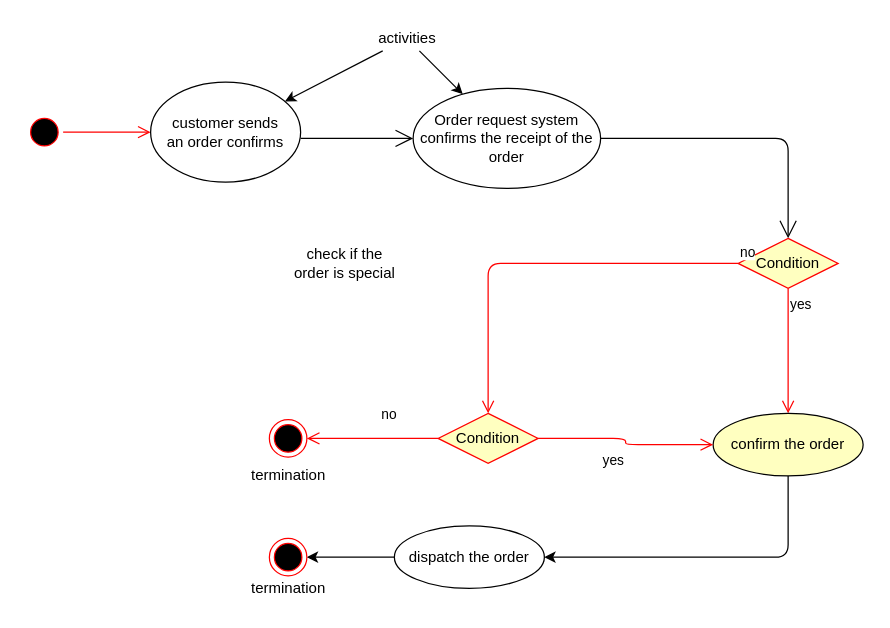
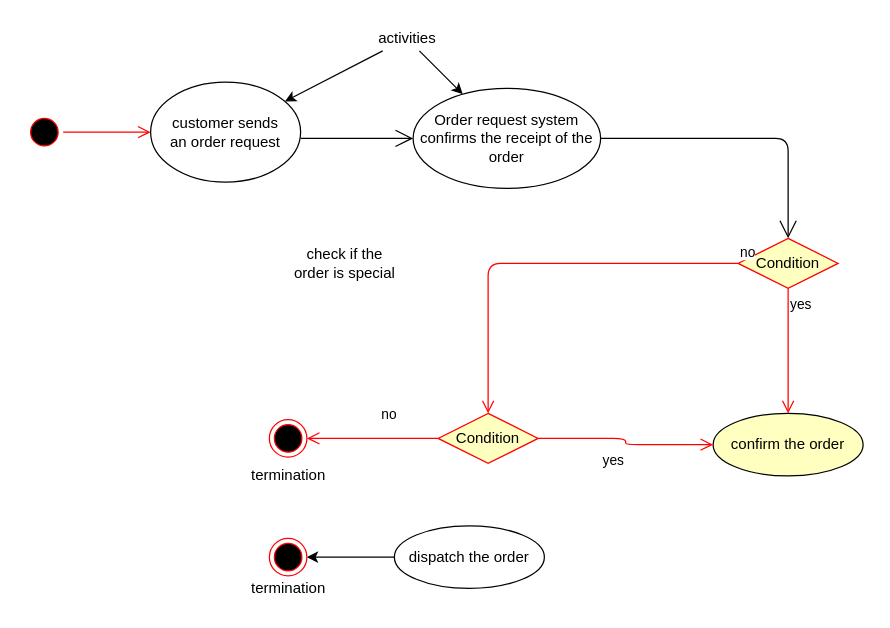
(226, 132) -> (226, 132)
(706, 557) -> none
